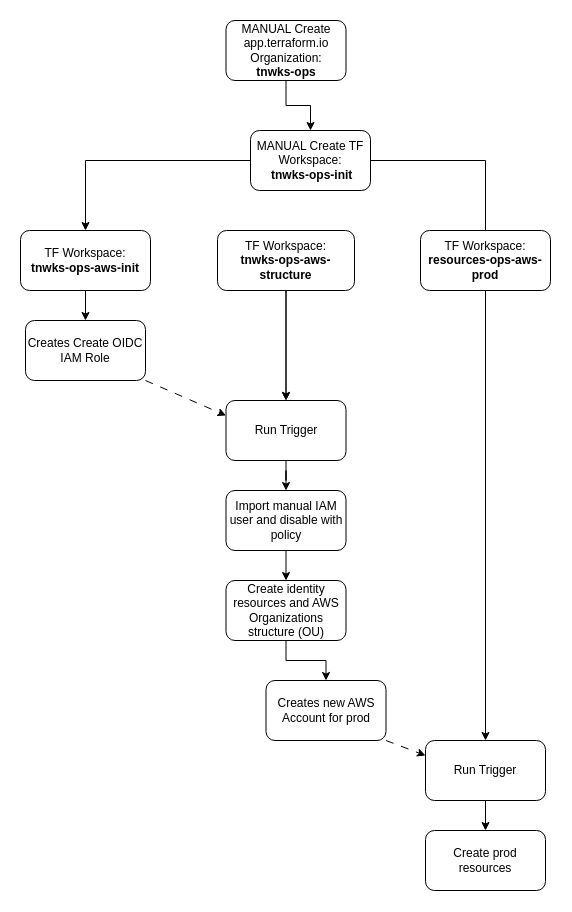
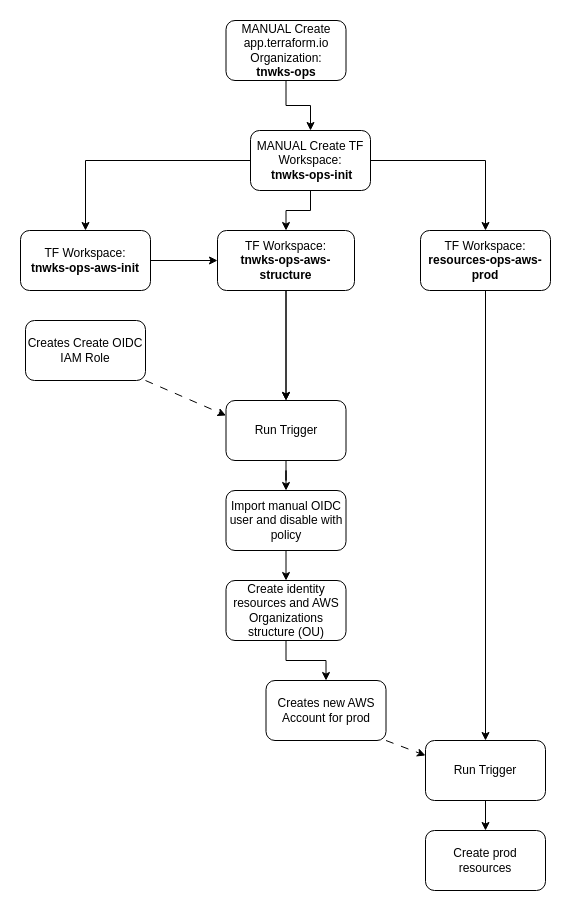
none -> (302, 211)
(486, 224) -> (486, 222)
(86, 310) -> (181, 261)
(287, 521) -> (287, 521)
